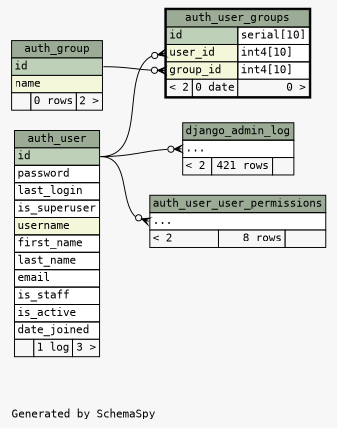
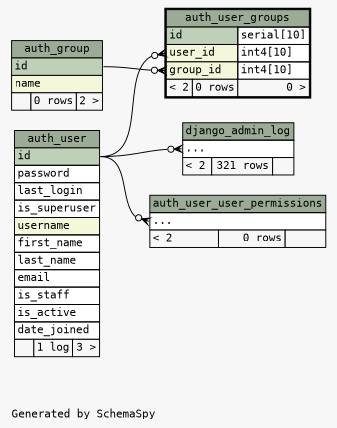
(215, 87) -> (215, 87)
(243, 166) -> (243, 166)
(262, 238) -> (262, 238)
